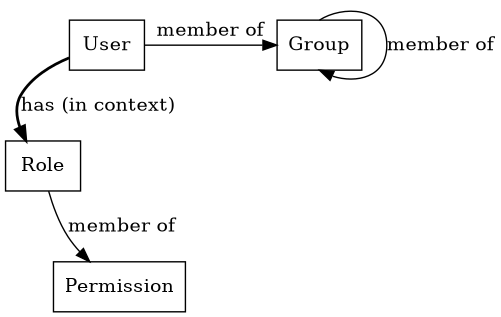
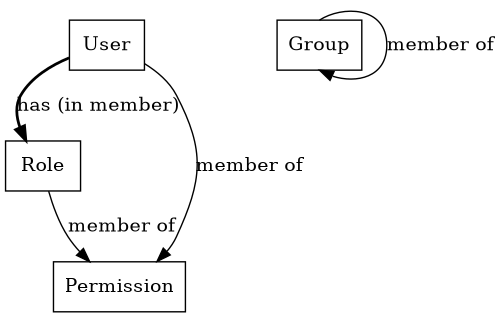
(203, 45) -> (196, 152)
(99, 106) -> (99, 106)
